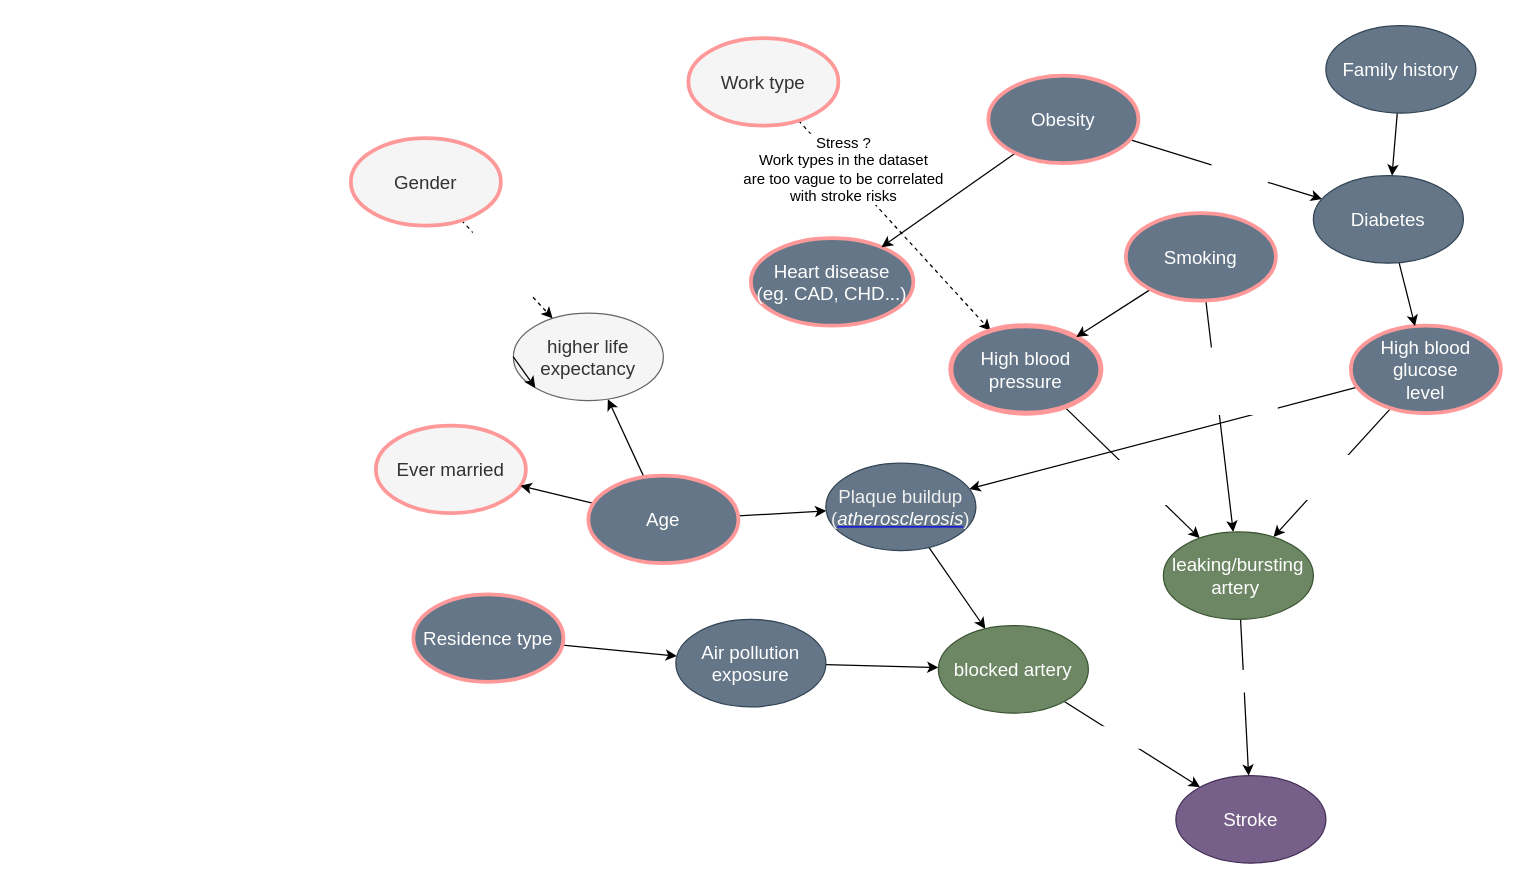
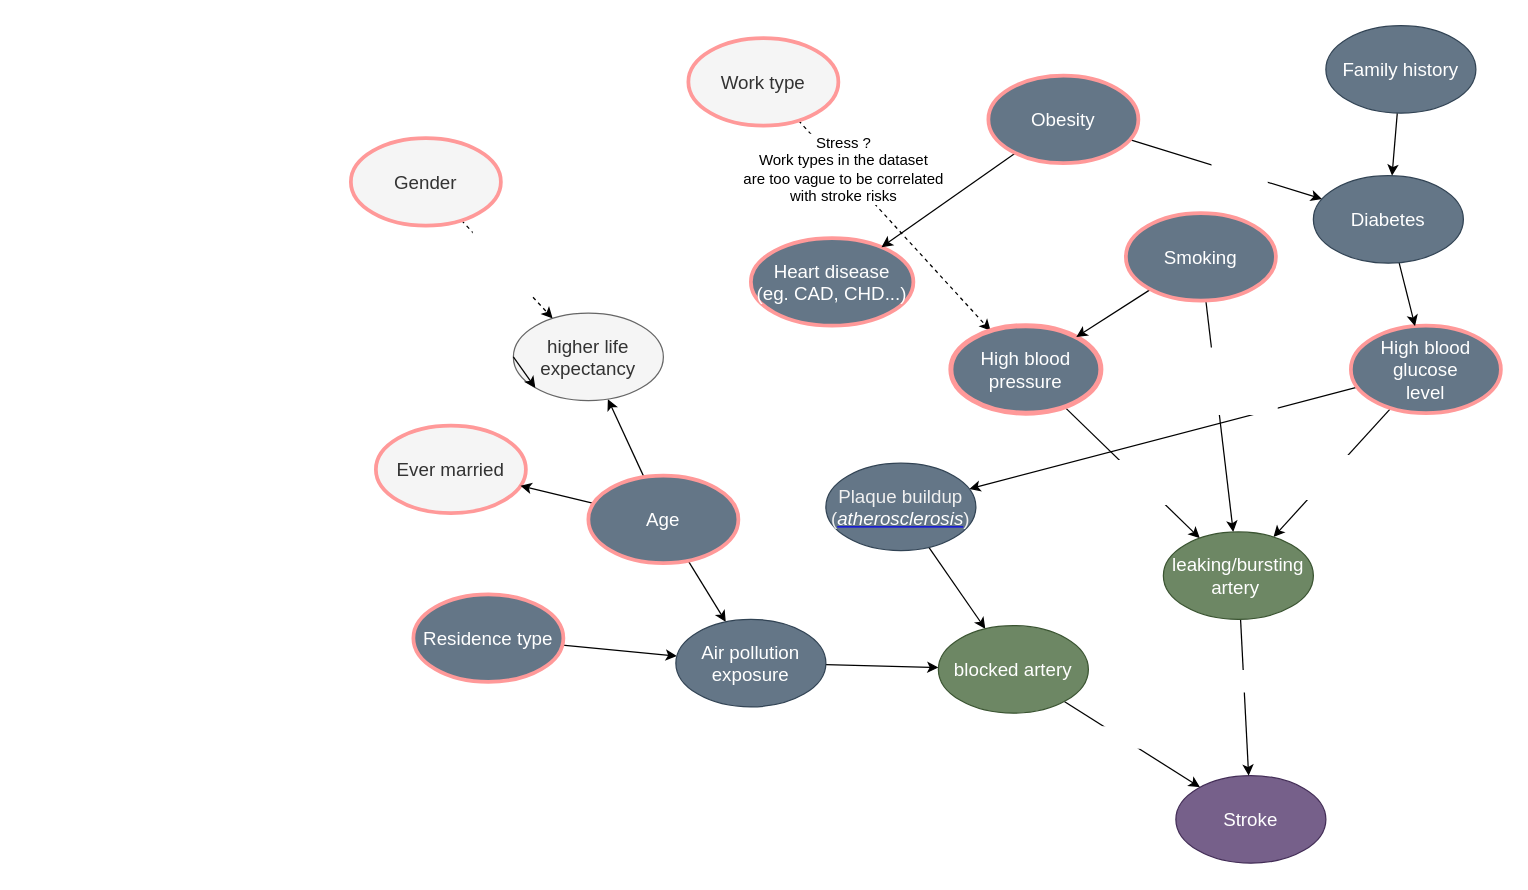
(778, 514) -> (704, 587)
